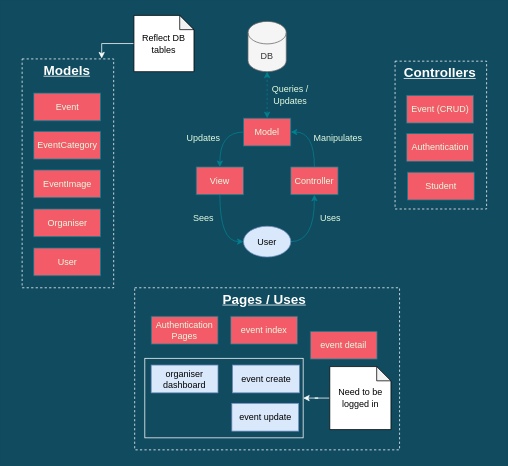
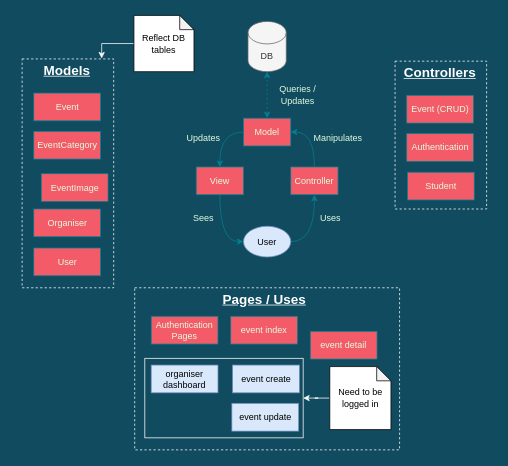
(290, 95) -> (298, 95)
(67, 184) -> (75, 188)
